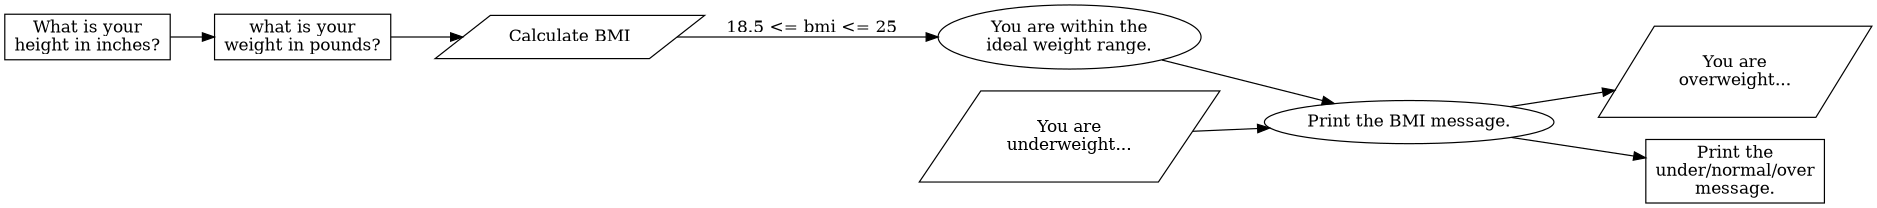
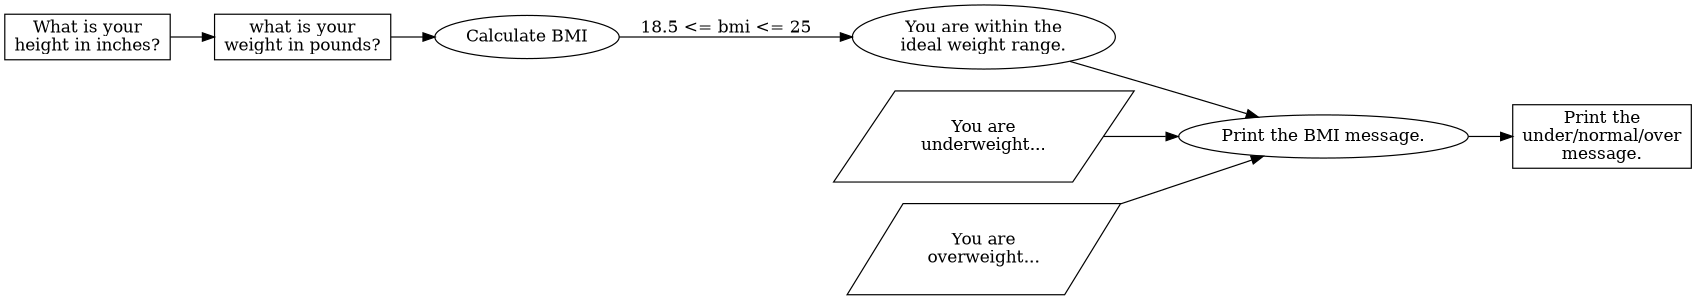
(570, 37) -> (527, 37)
(1556, 99) -> (1186, 182)
